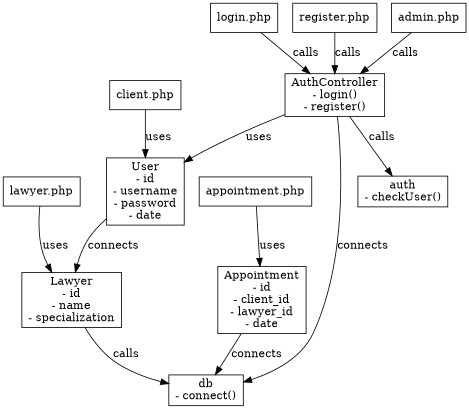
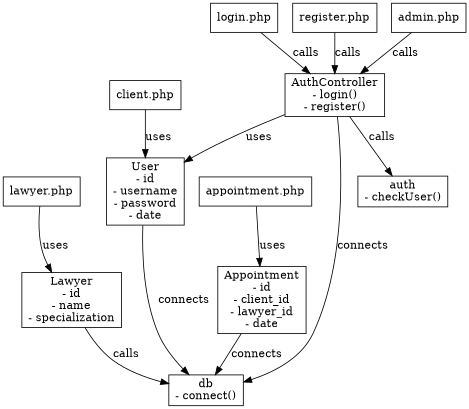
(88, 239) -> (149, 302)
